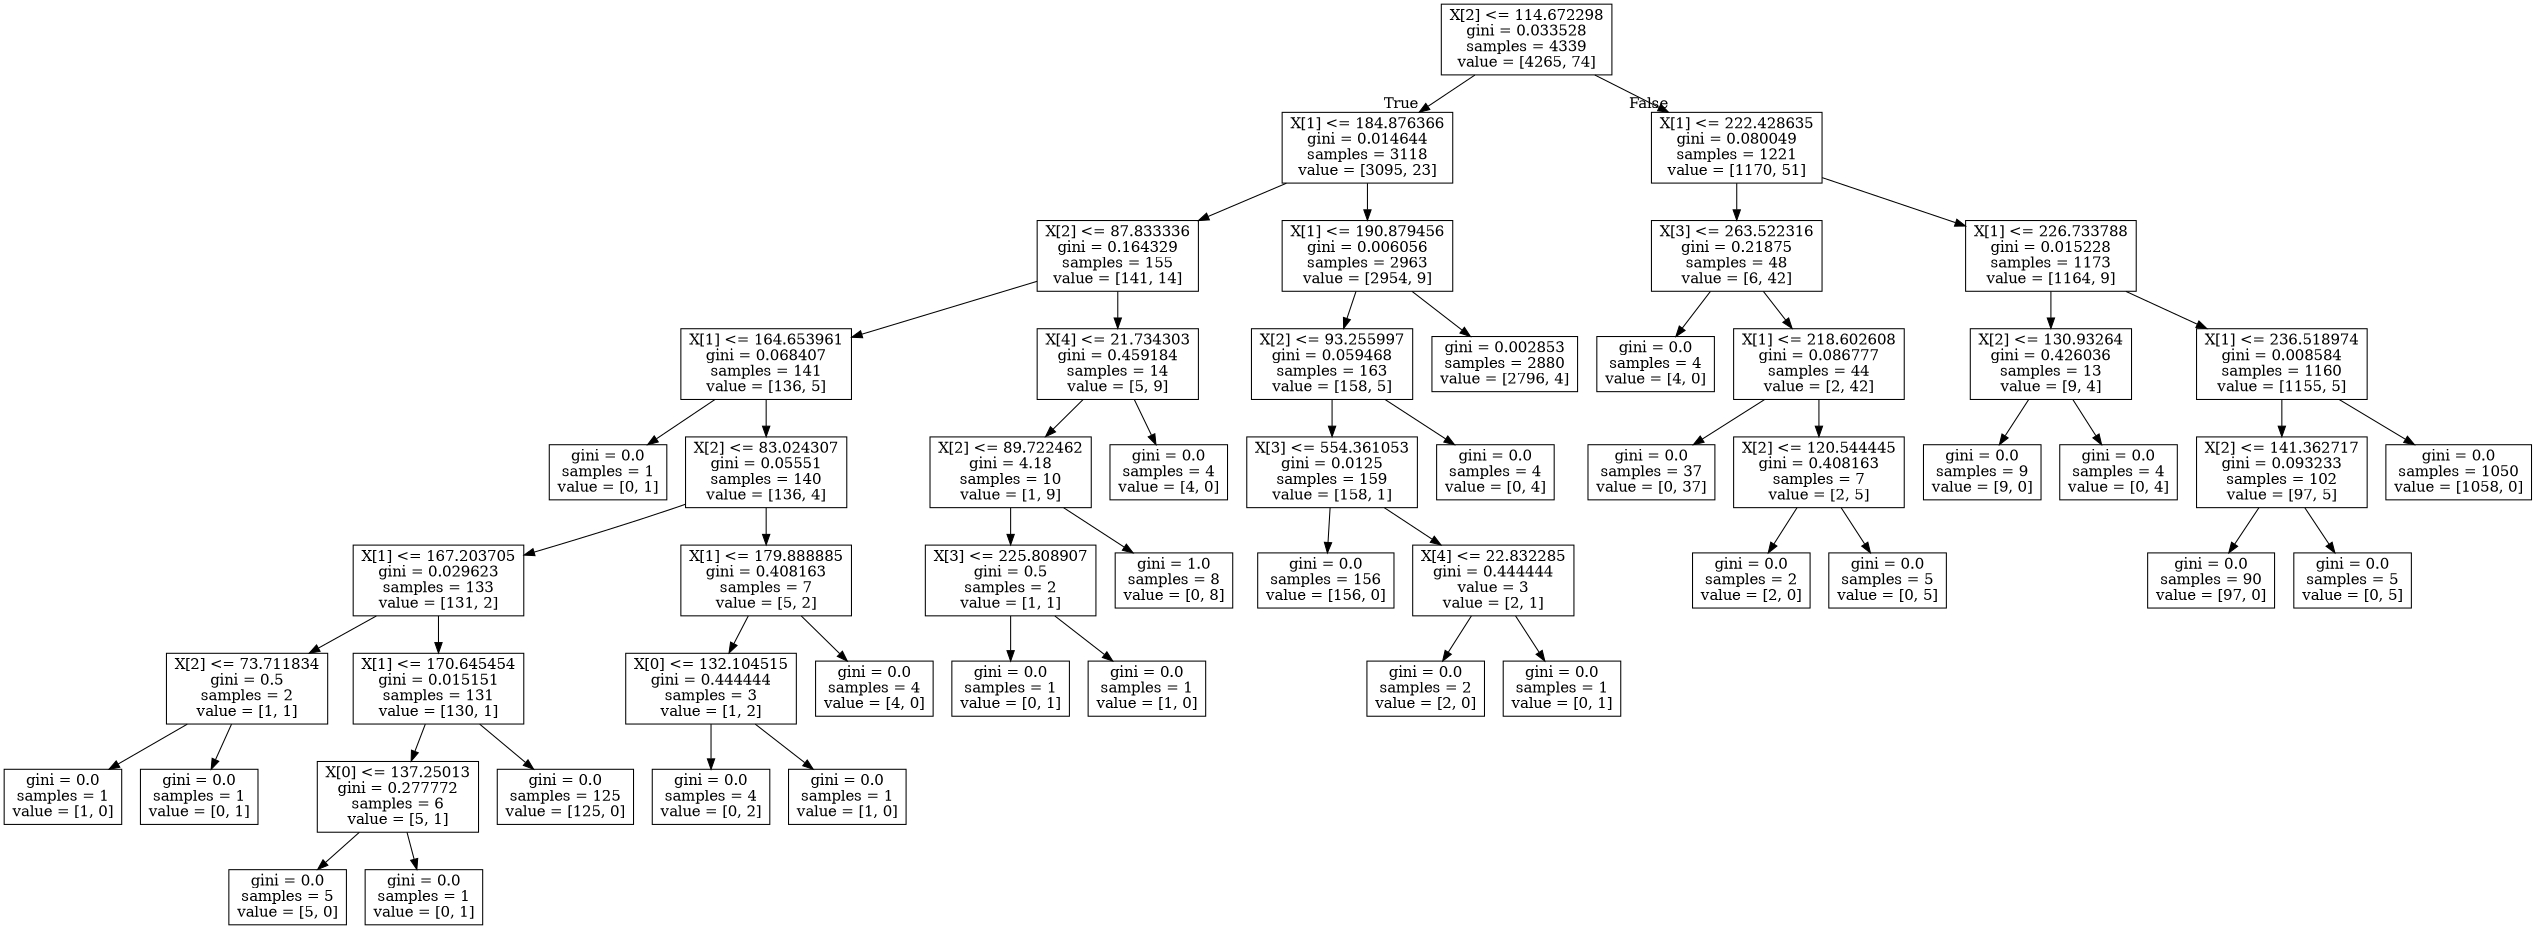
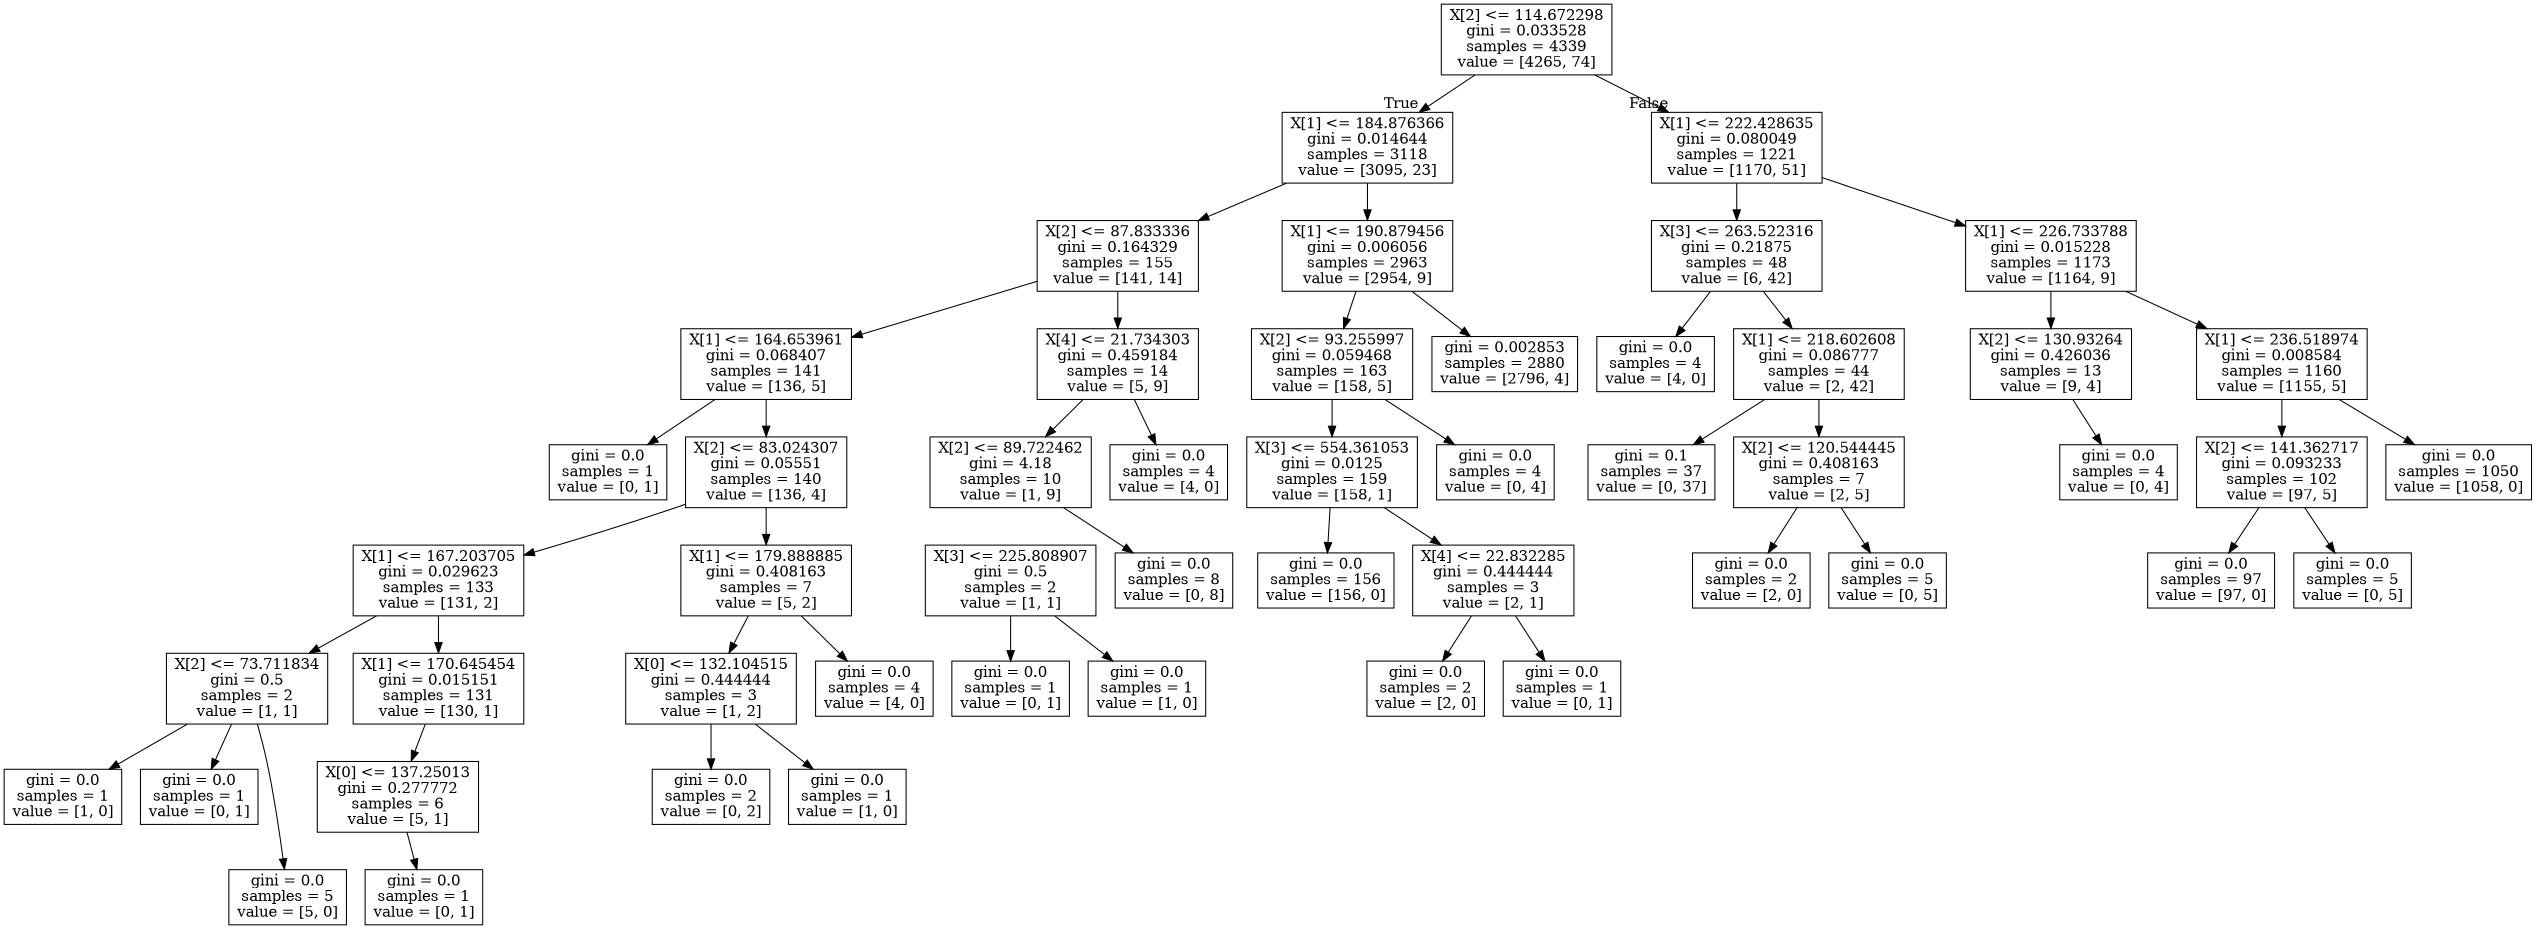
(1651, 472) -> (1651, 472)
(1982, 472) -> none
(1011, 521) -> none
(1174, 580) -> (1174, 580)
(1493, 580) -> (1493, 580)
(2211, 580) -> (2211, 580)
(565, 797) -> none
(711, 797) -> (711, 797)
(343, 847) -> (273, 791)
